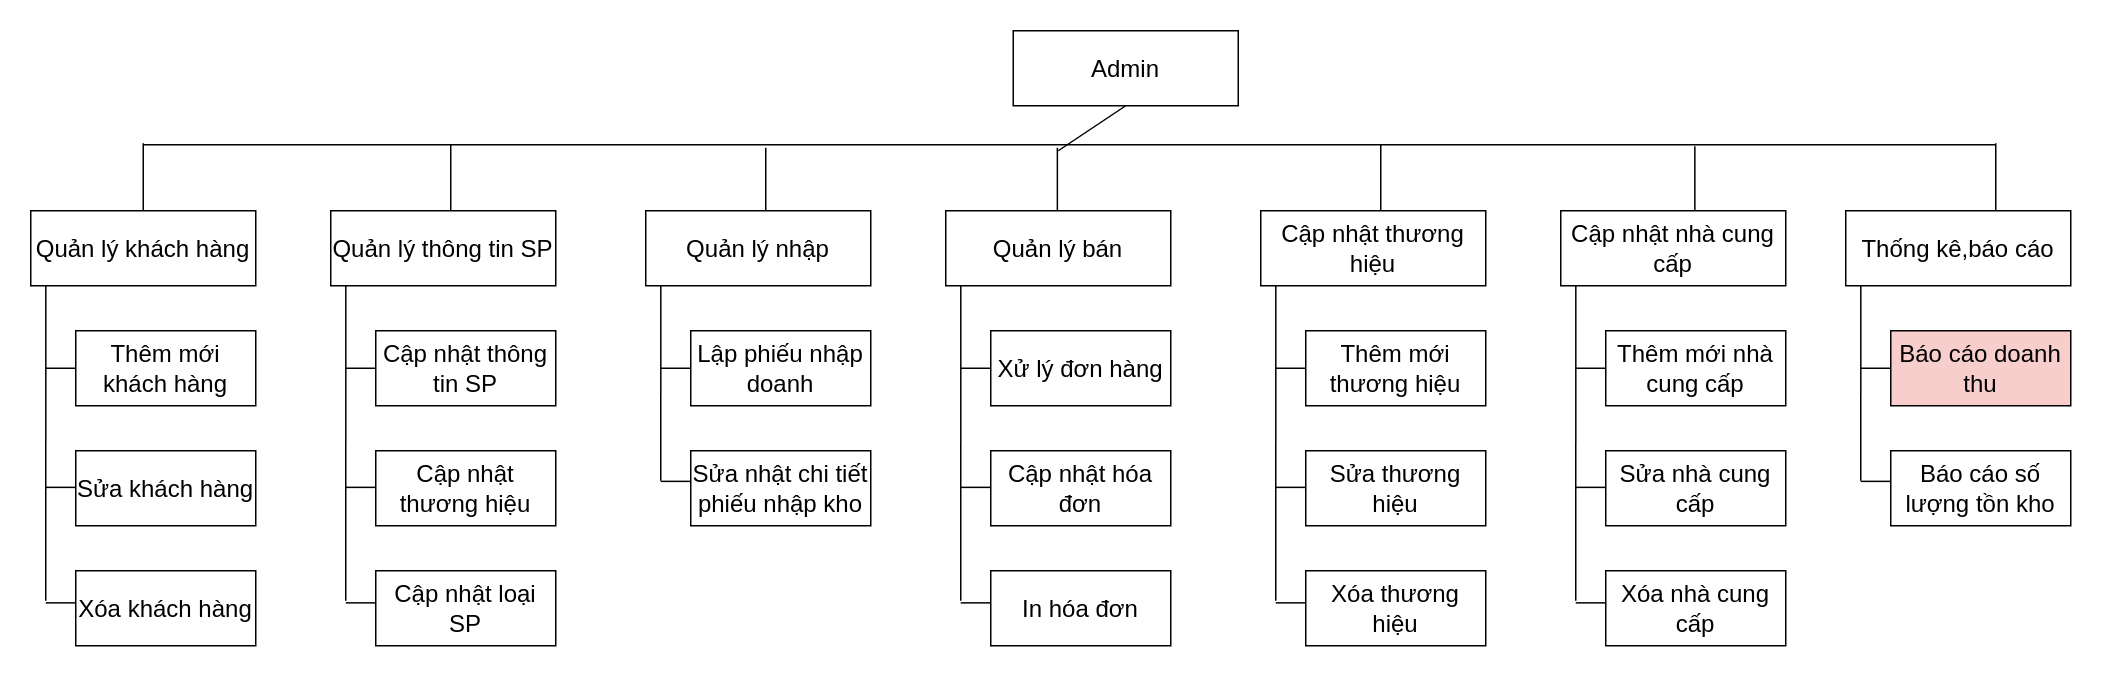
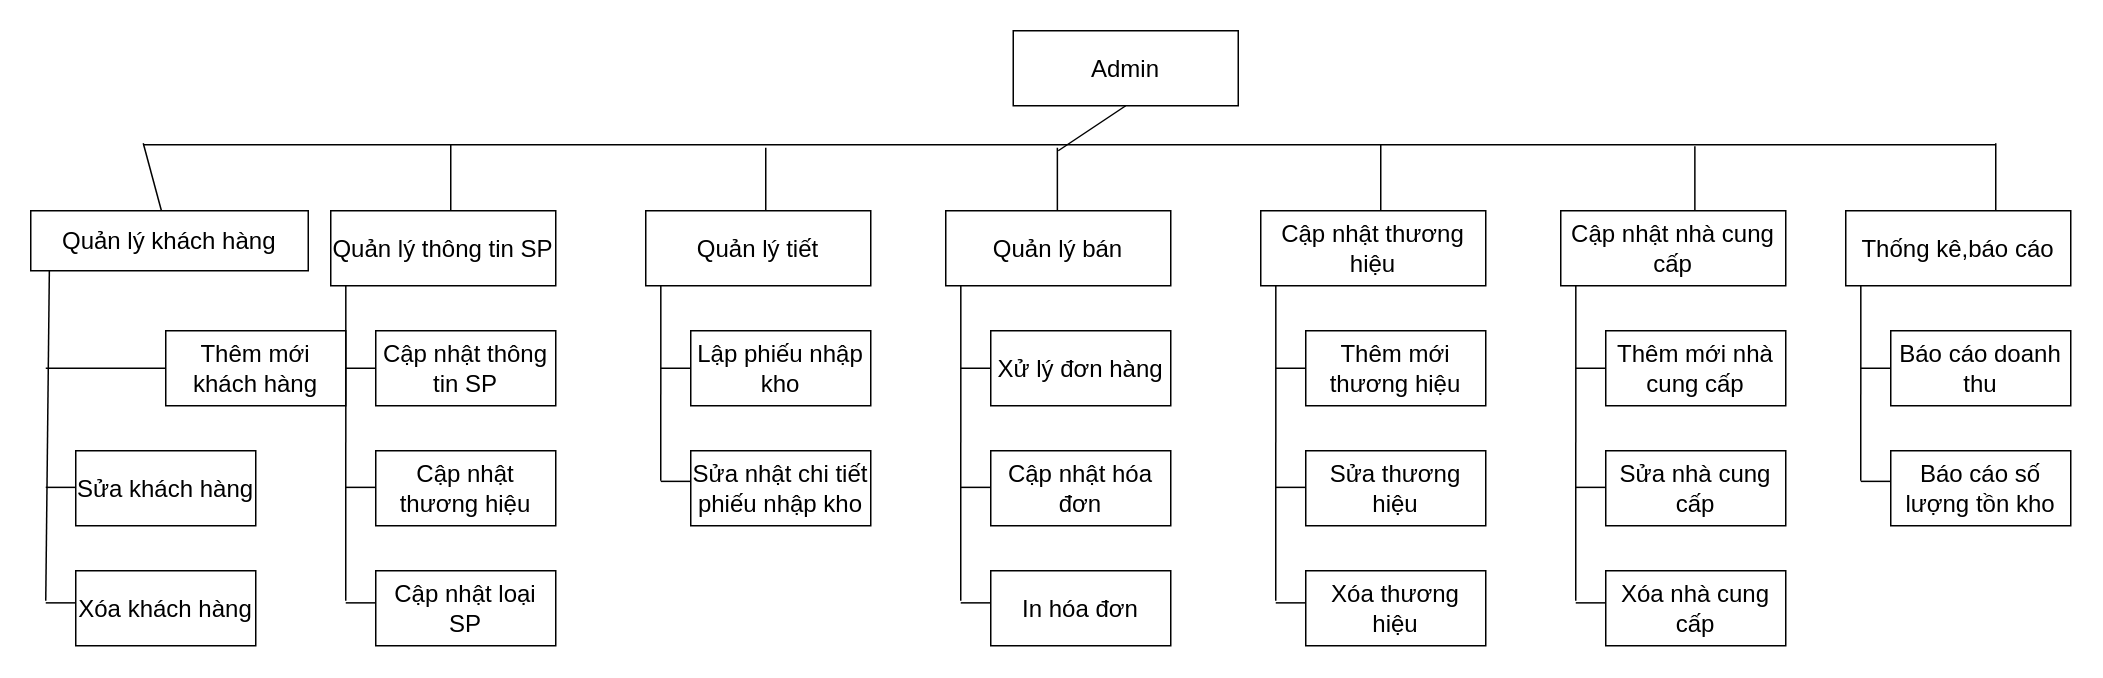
(143, 248) -> (170, 241)
(758, 248) -> (758, 248)
(166, 368) -> (256, 368)
(781, 368) -> (781, 368)
(1981, 368) -> (1981, 368)
